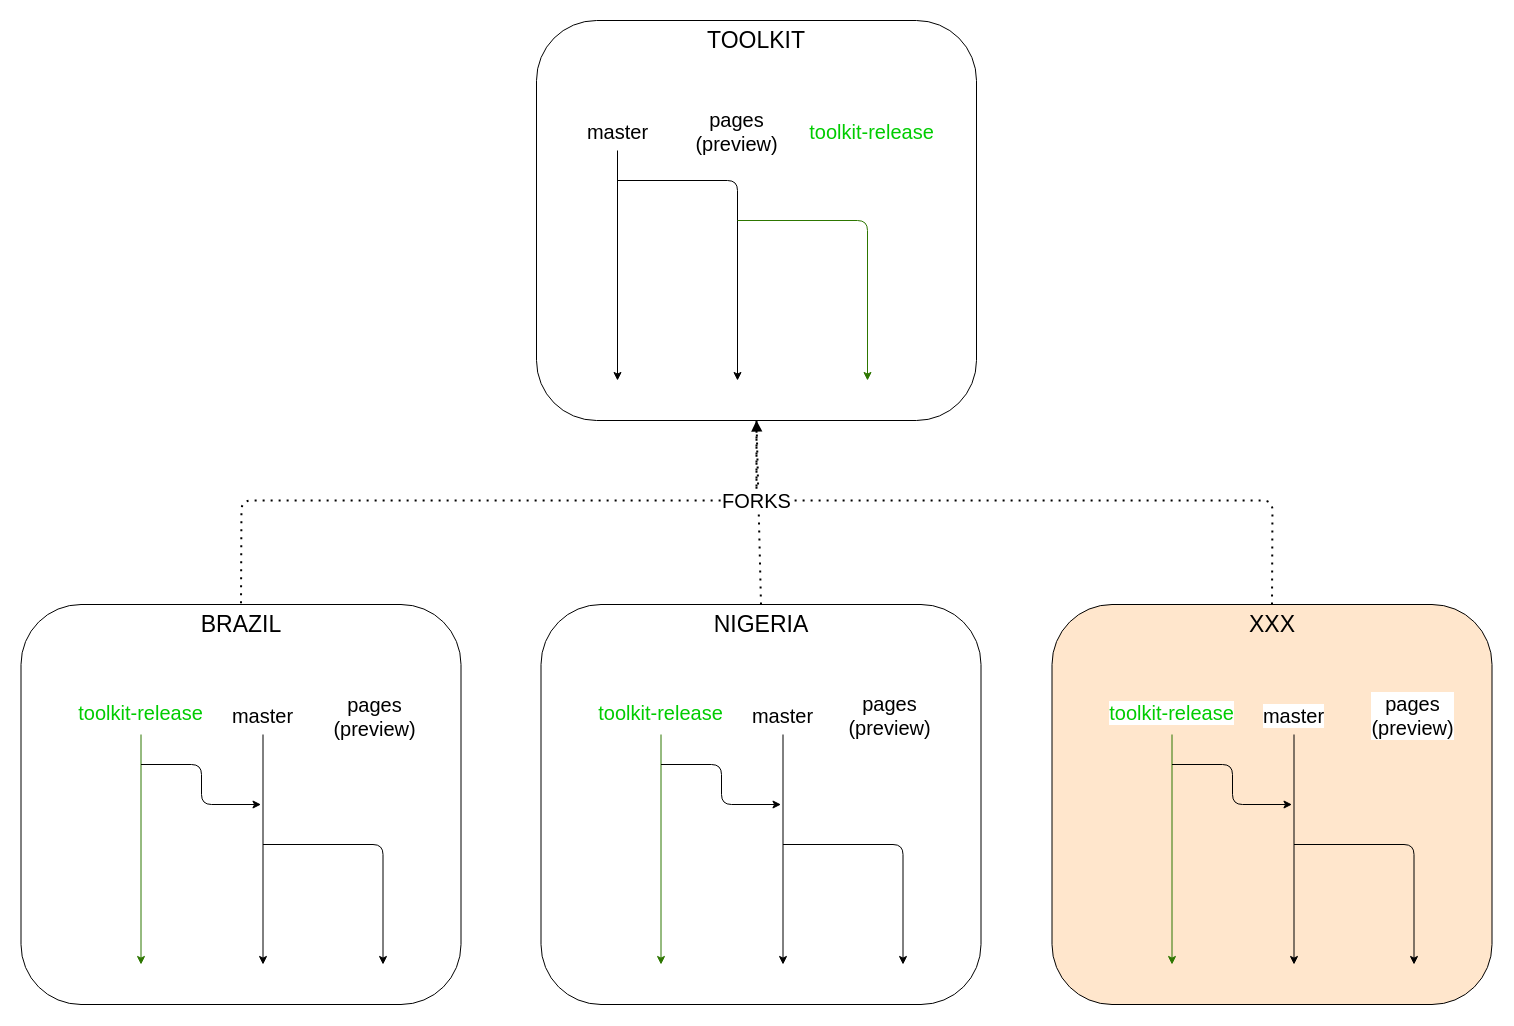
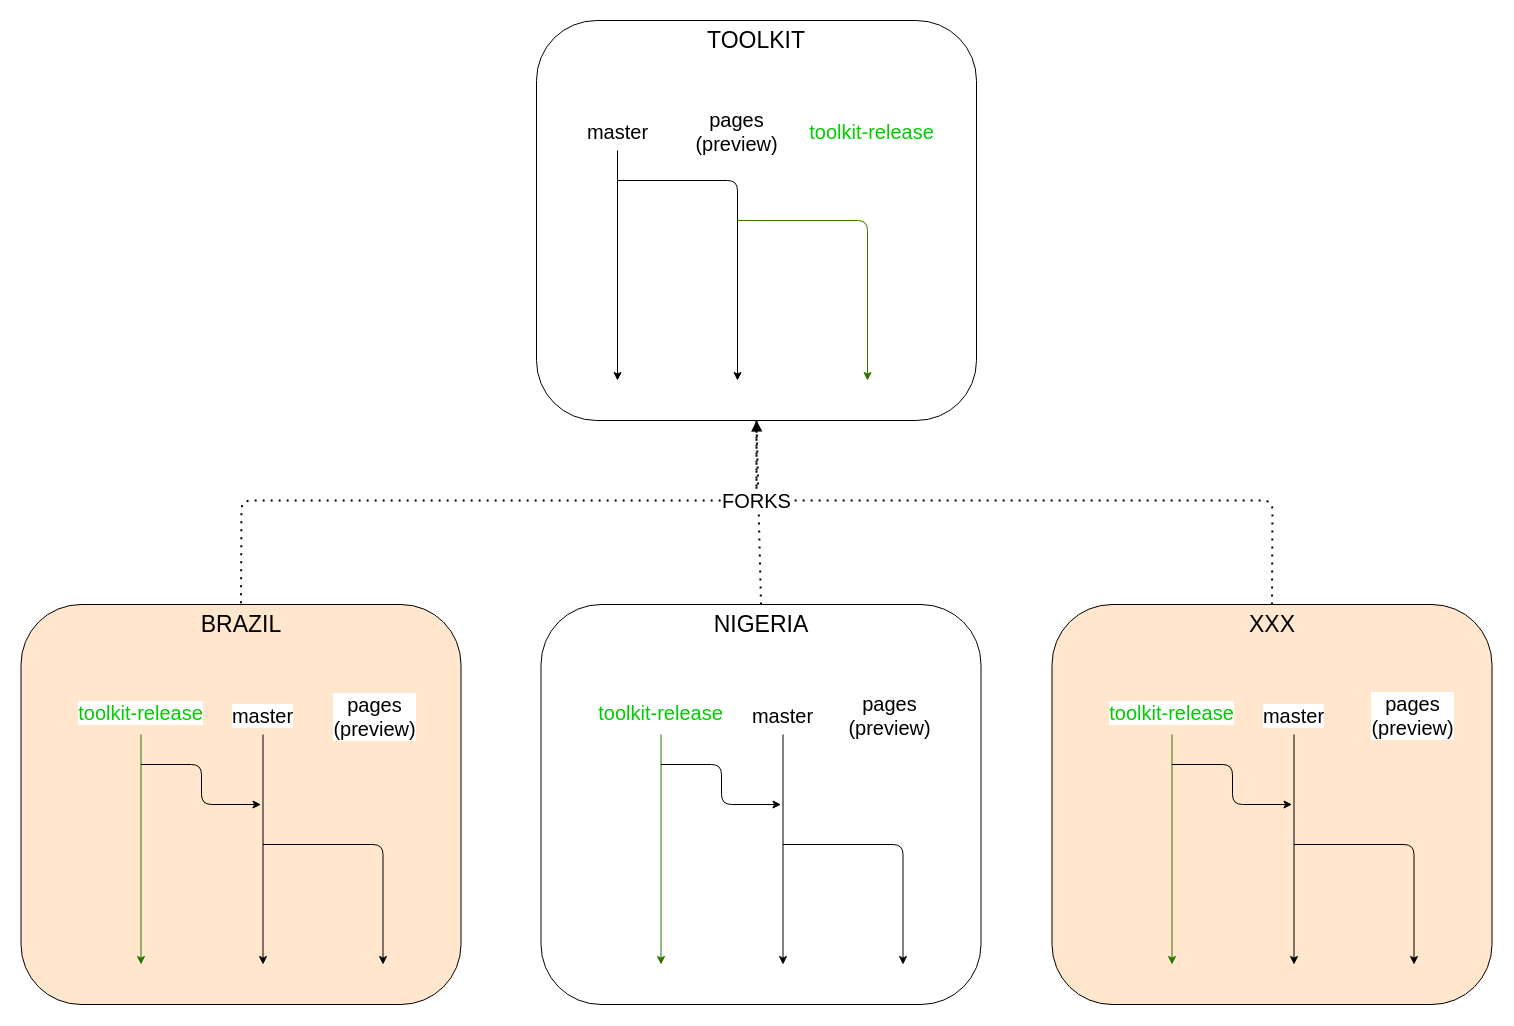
(241, 805) -> (241, 805)
